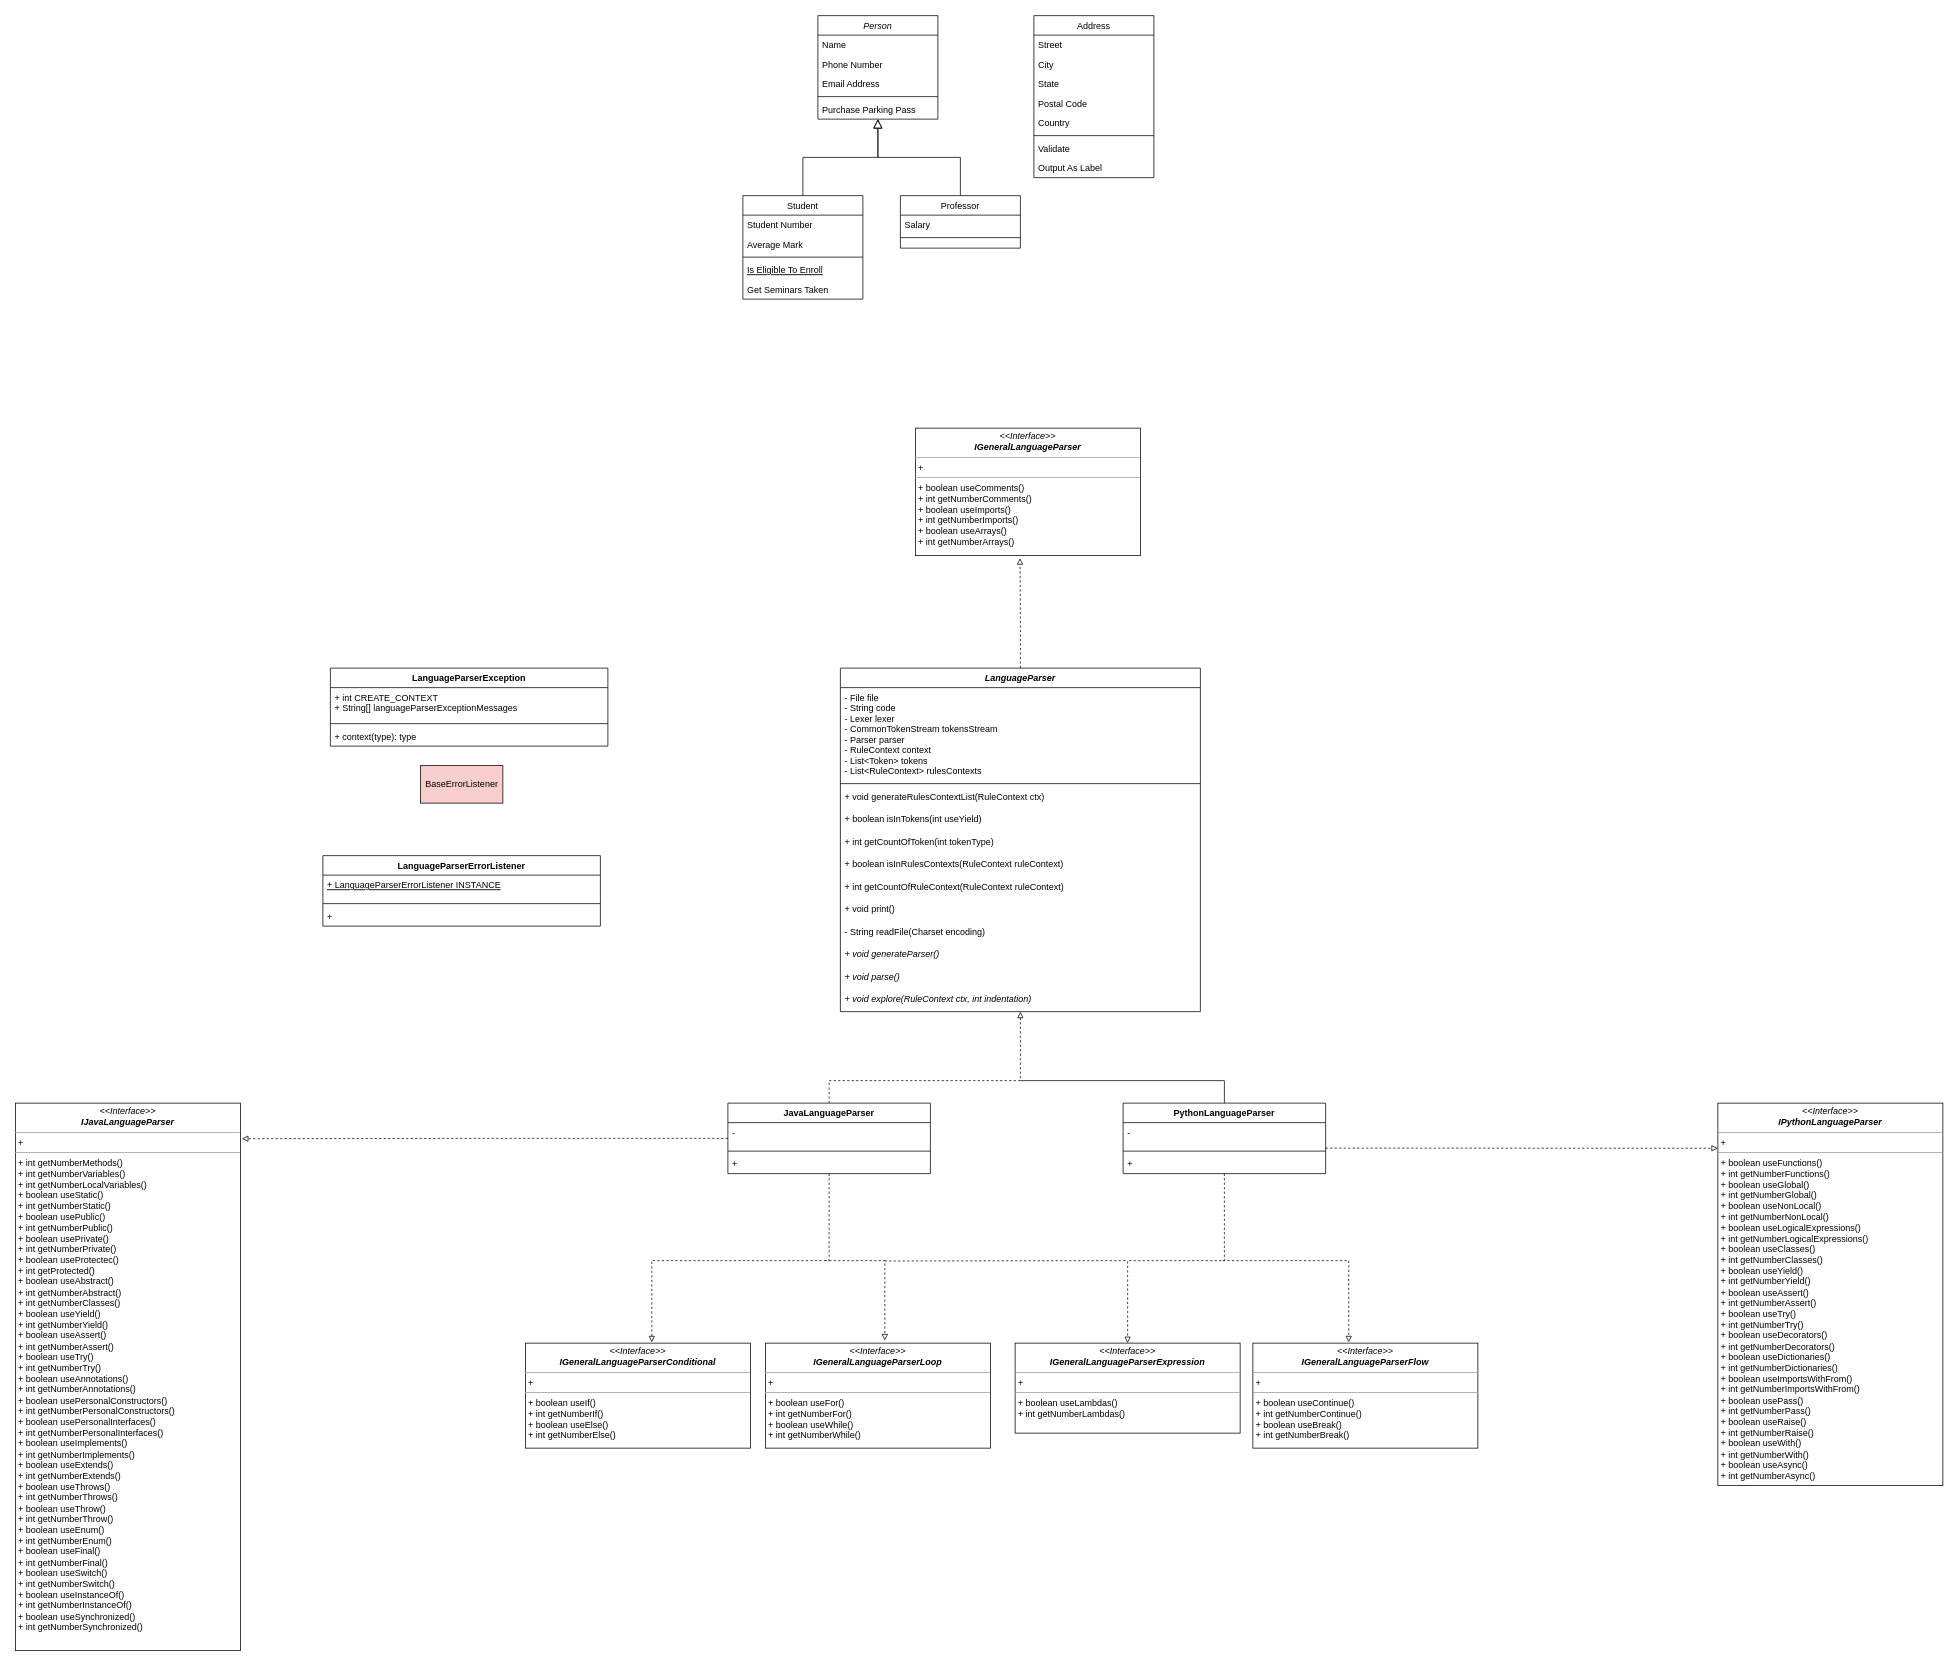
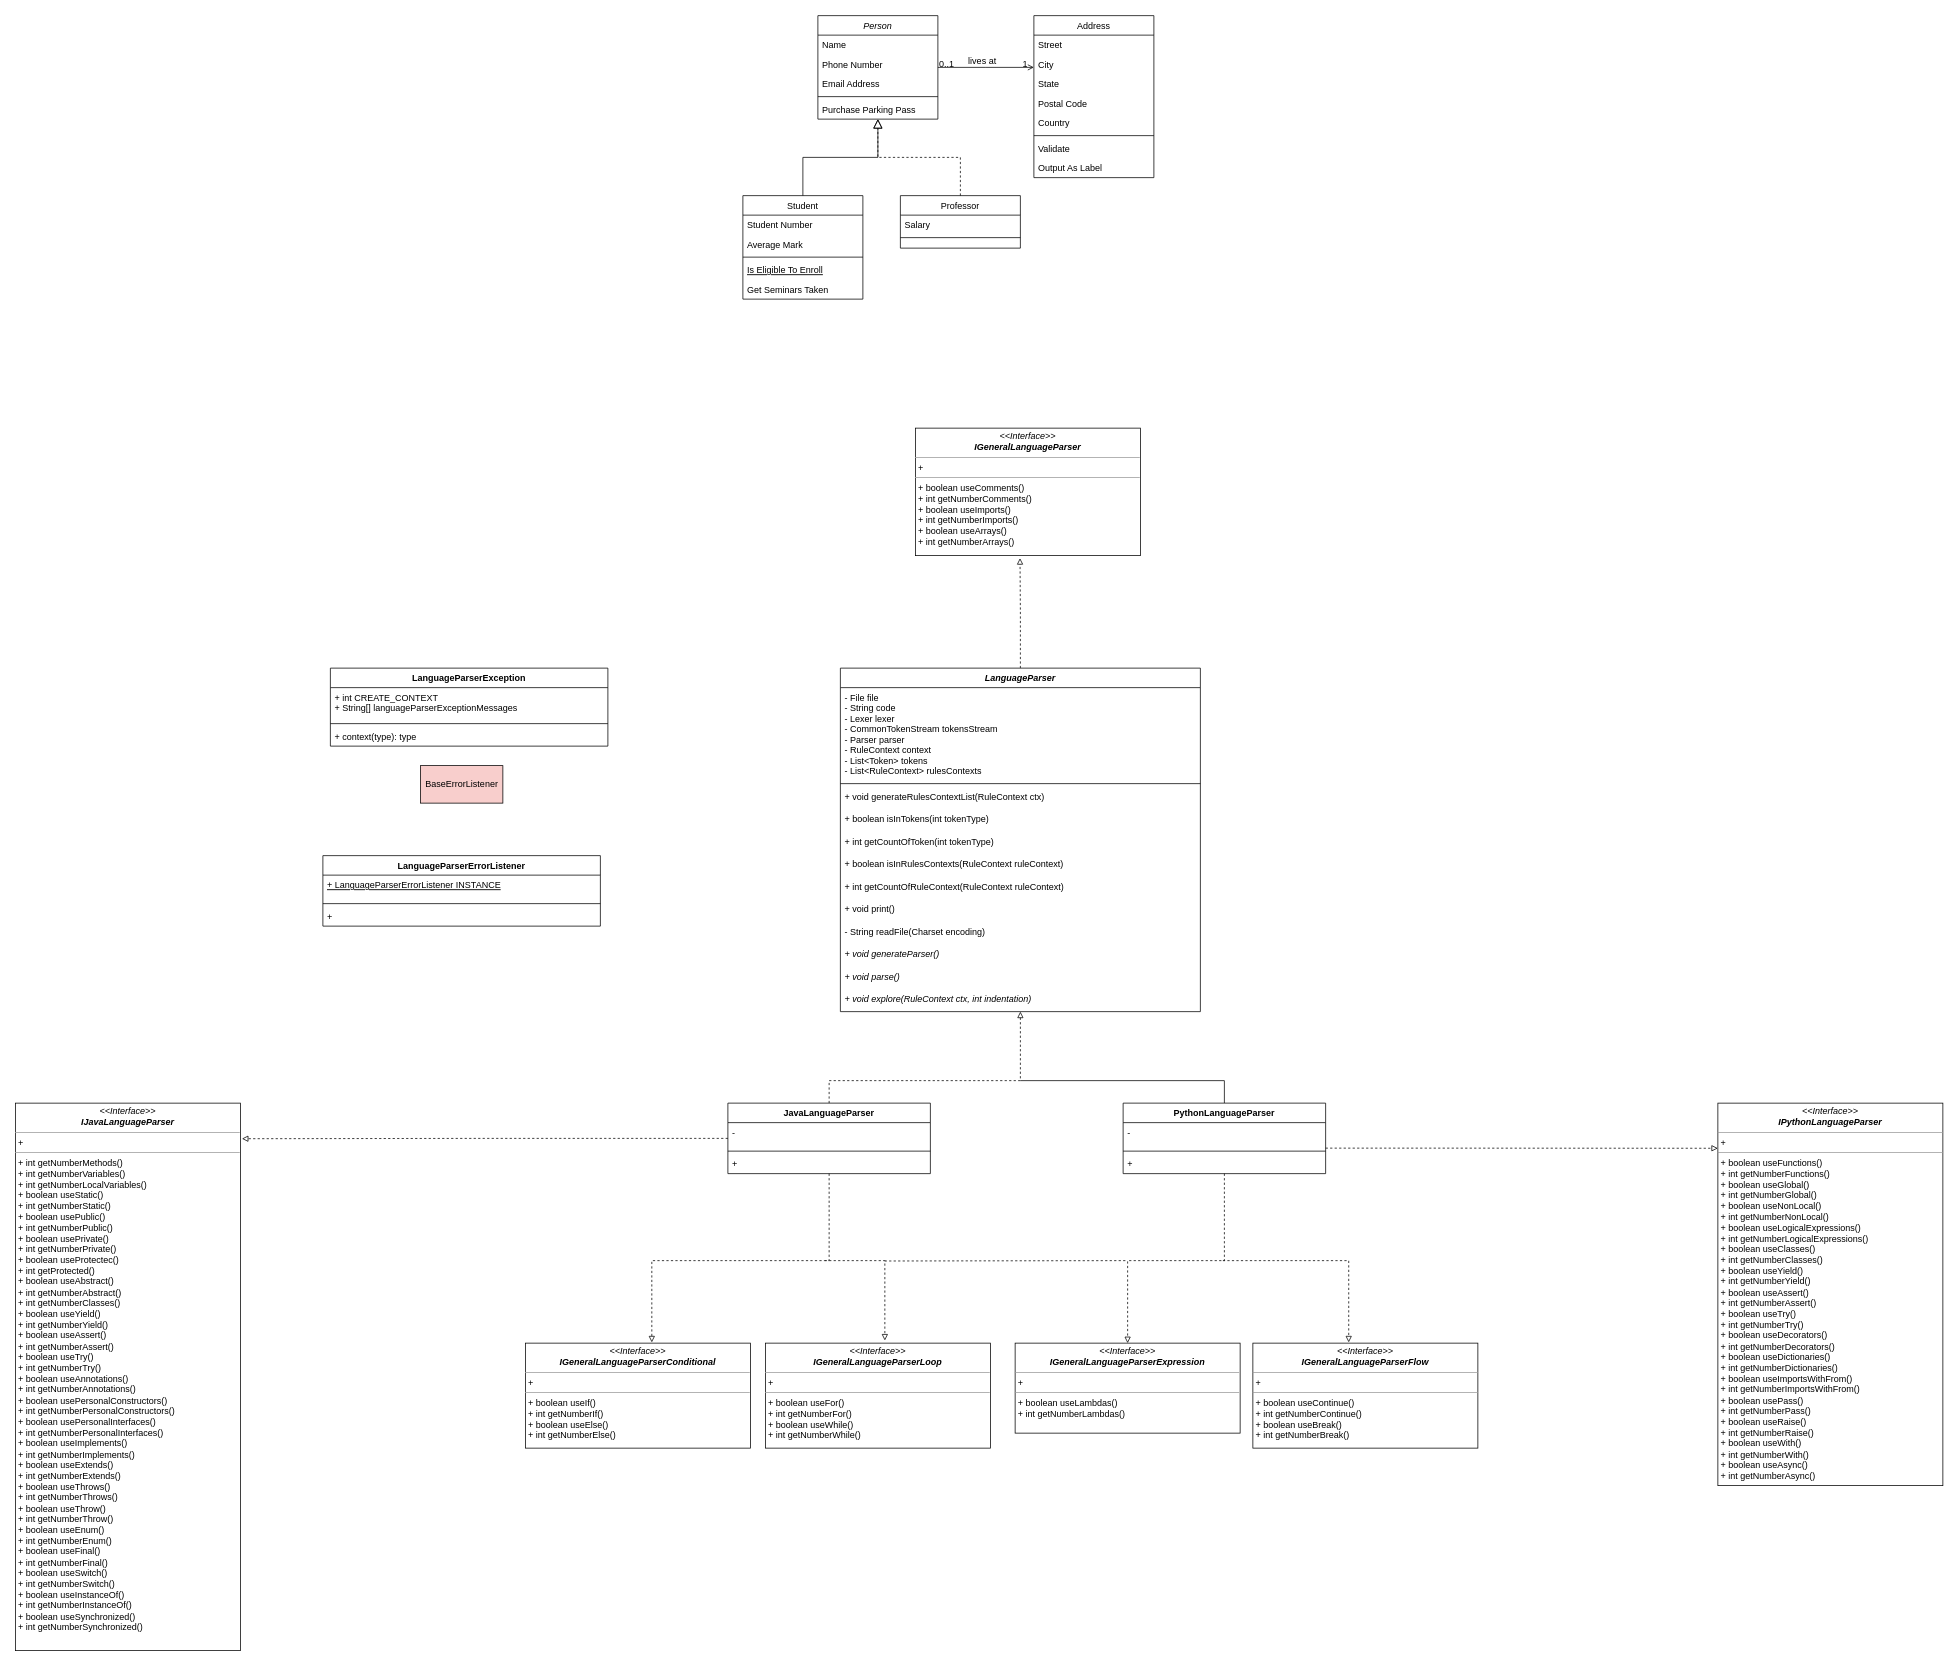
none -> (985, 67)
(938, 157) -> (938, 157)
(921, 819) -> (926, 819)
